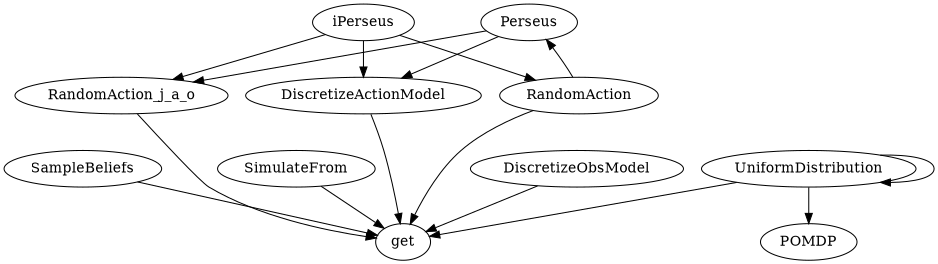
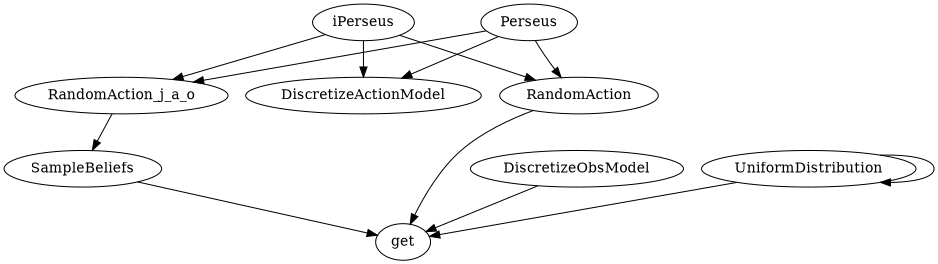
(563, 62) -> (545, 55)
(387, 163) -> none
(296, 169) -> none
(219, 193) -> (105, 127)
(809, 242) -> none
